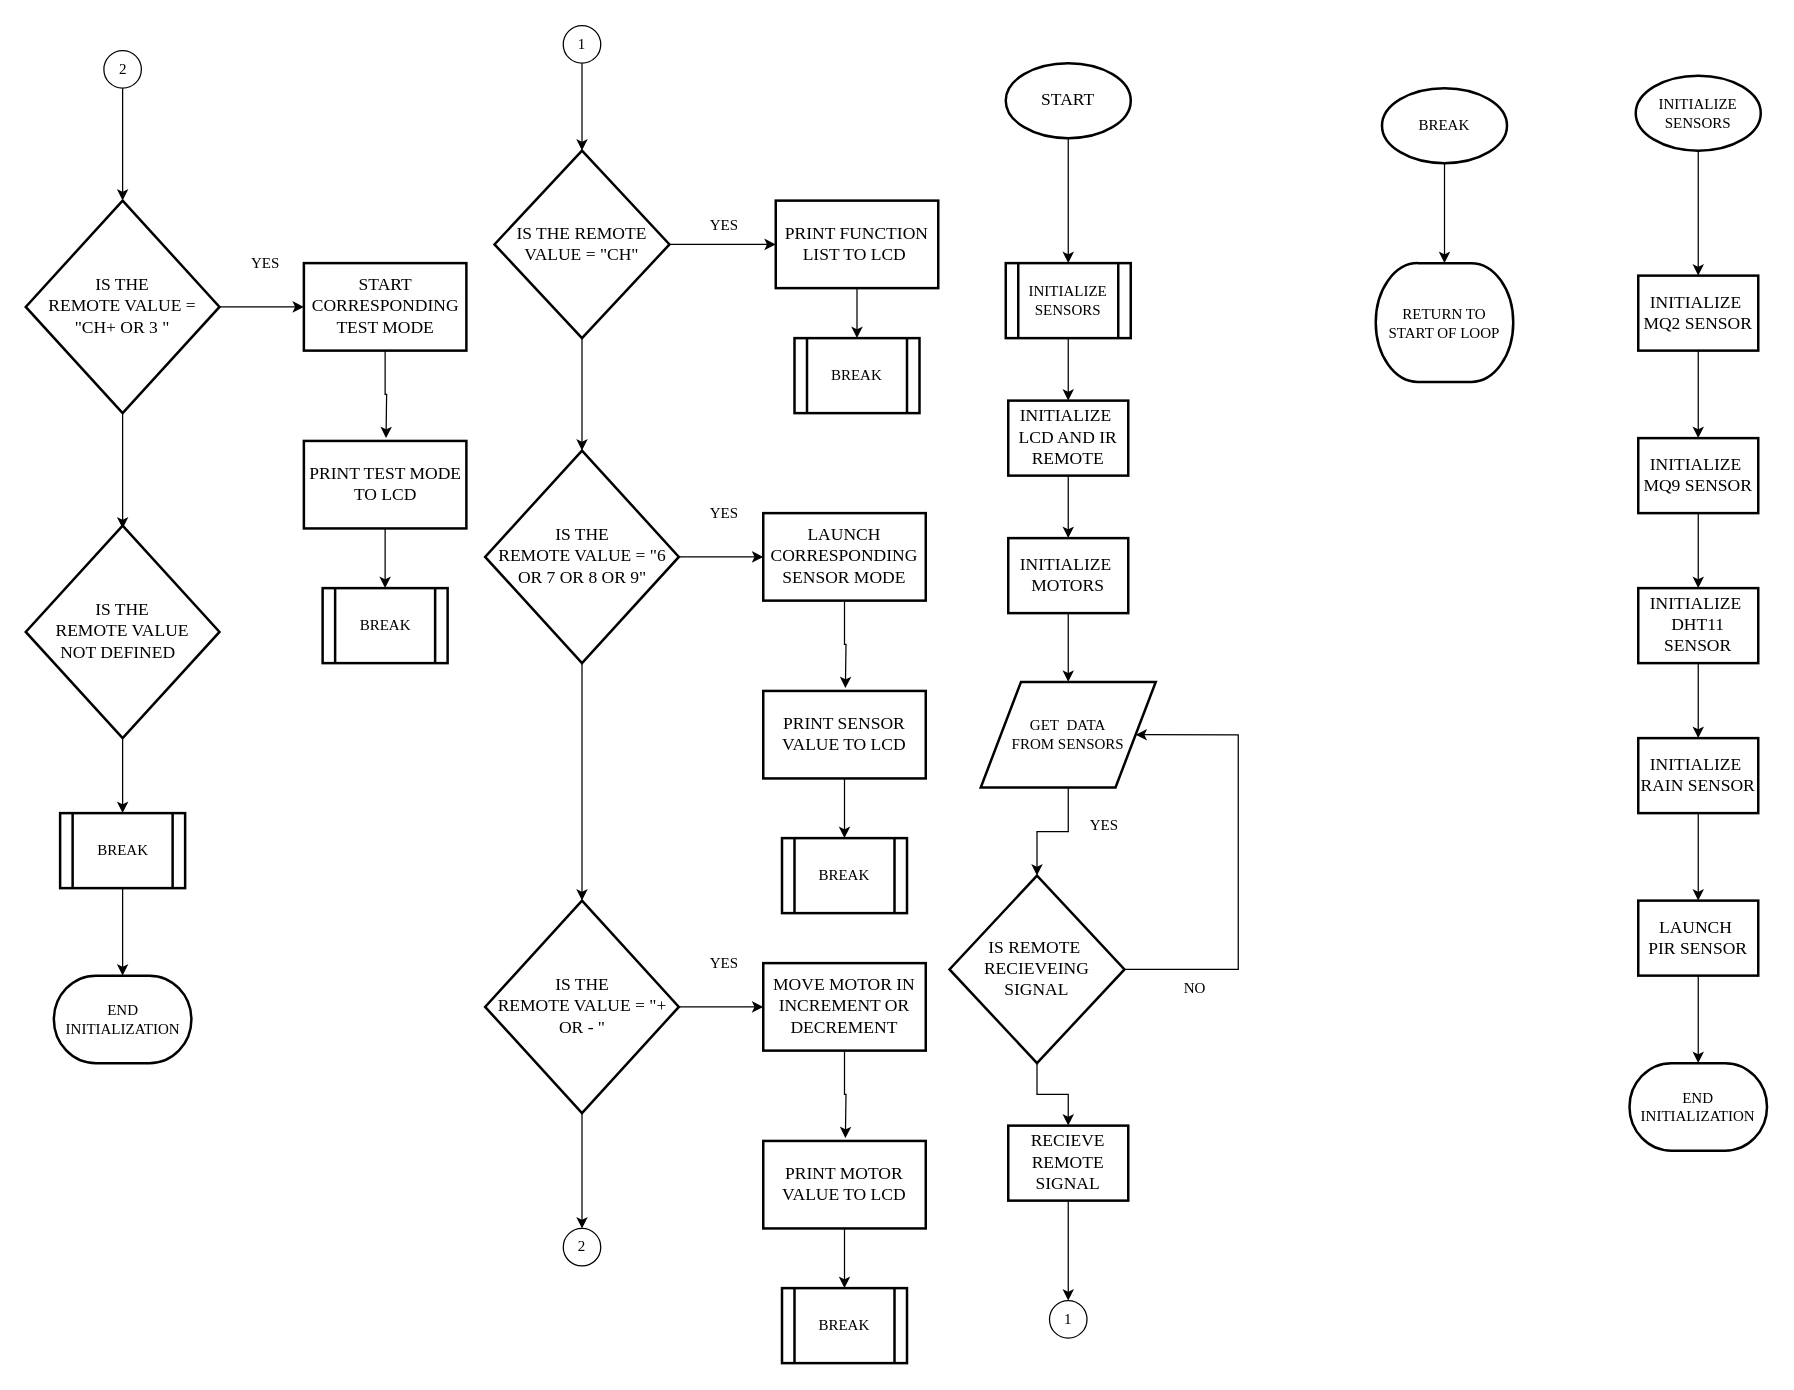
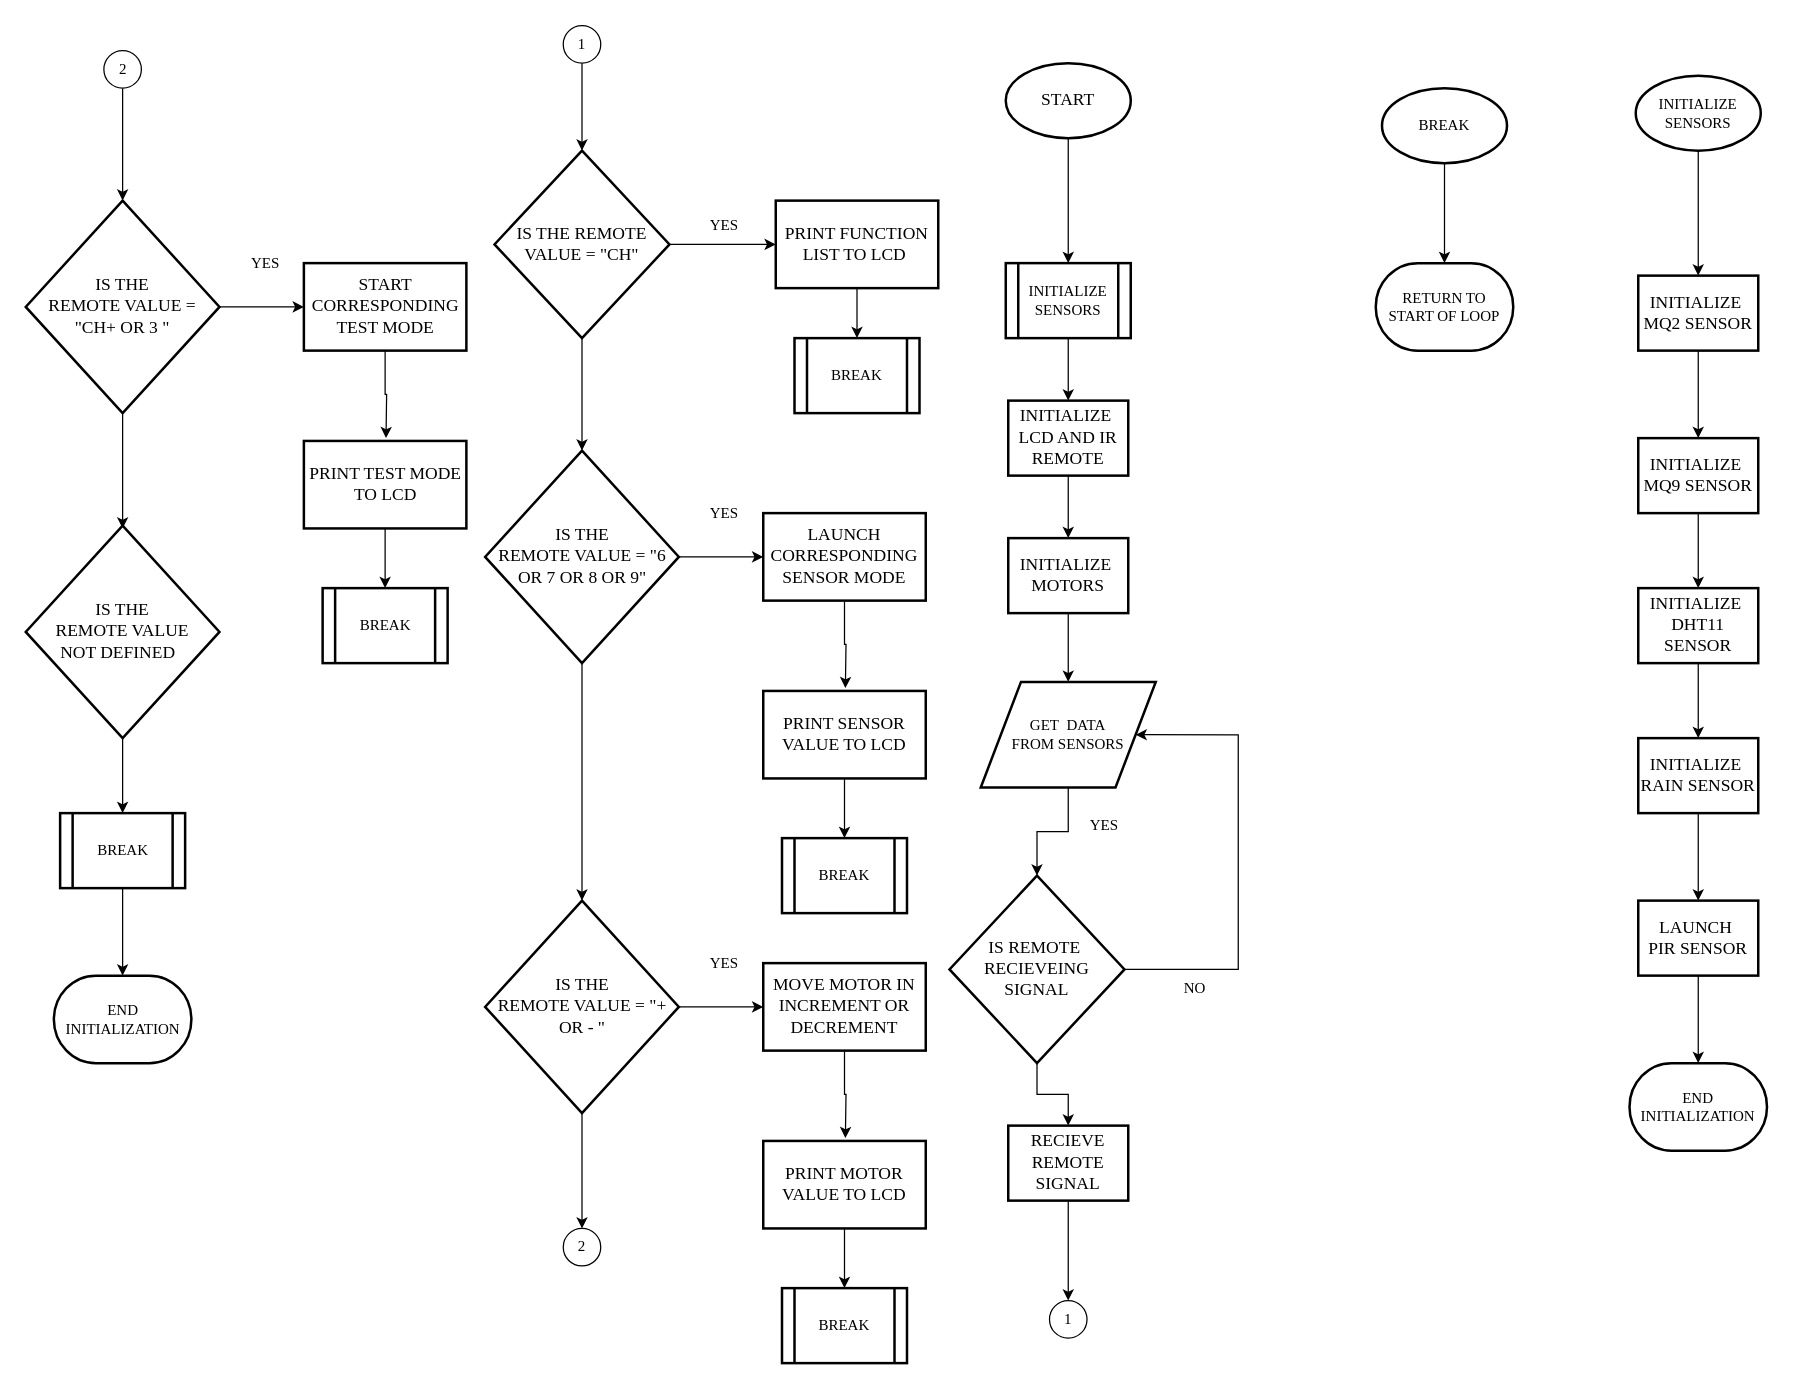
(1444, 323) -> (1444, 307)
